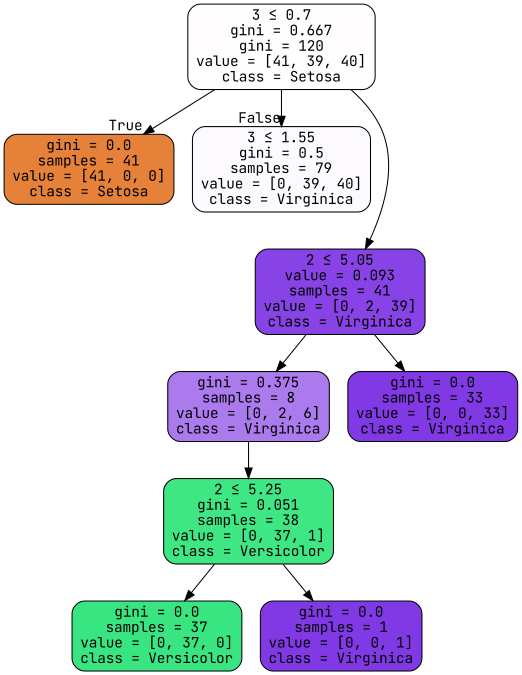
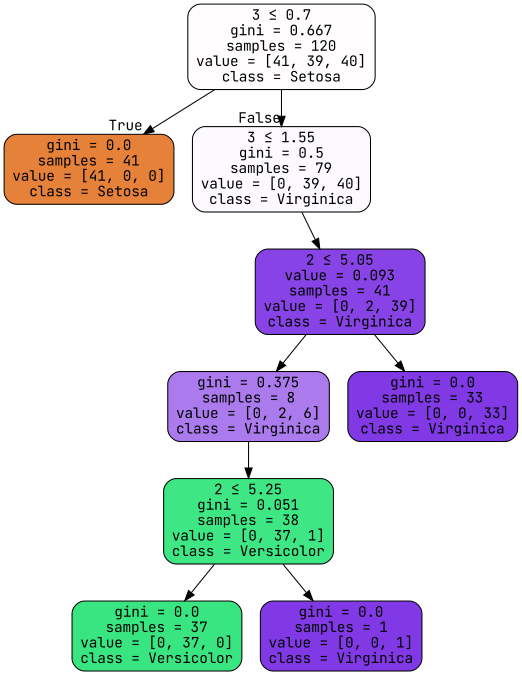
(281, 46) -> (281, 46)
(388, 160) -> (309, 226)
